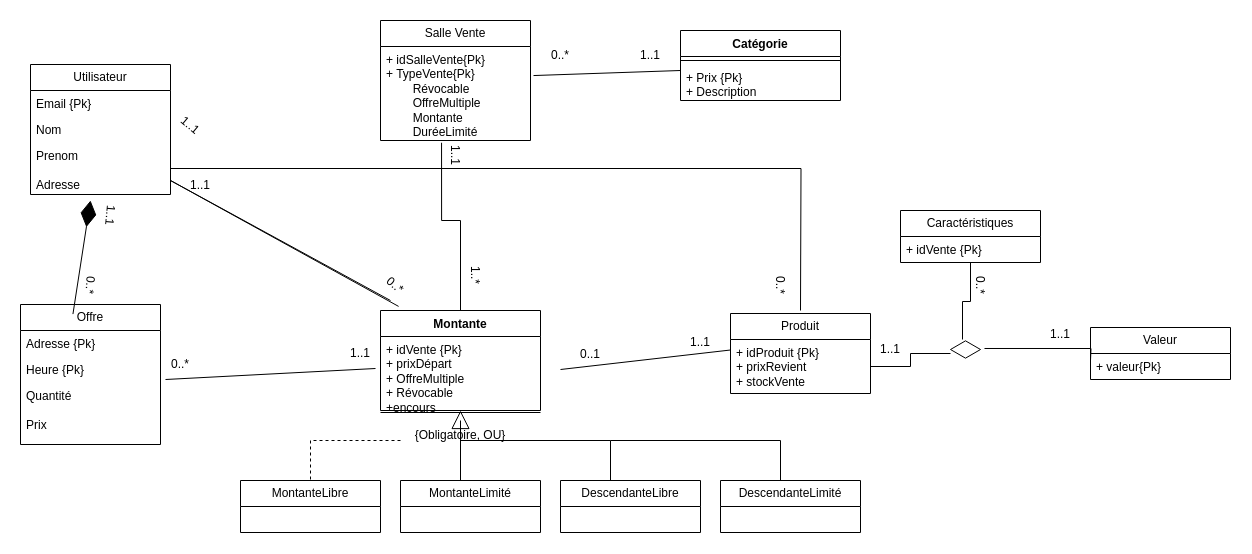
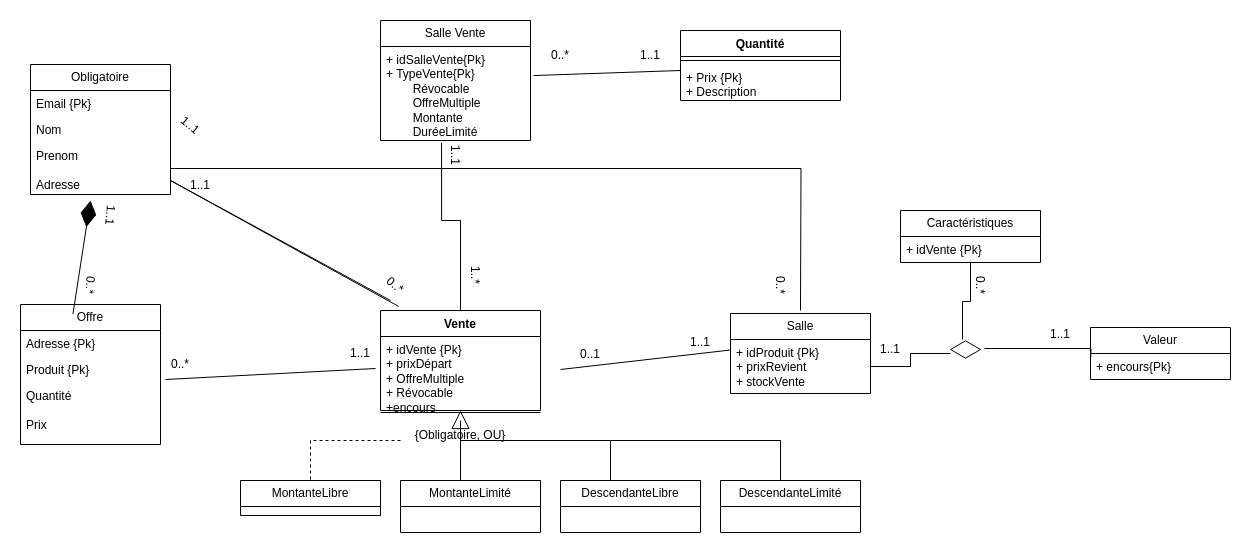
(761, 45) -> (761, 45)
(101, 78) -> (101, 78)
(461, 325) -> (461, 325)
(801, 327) -> (801, 327)
(1134, 368) -> (1139, 368)
(59, 371) -> (64, 371)
(311, 507) -> (311, 498)
